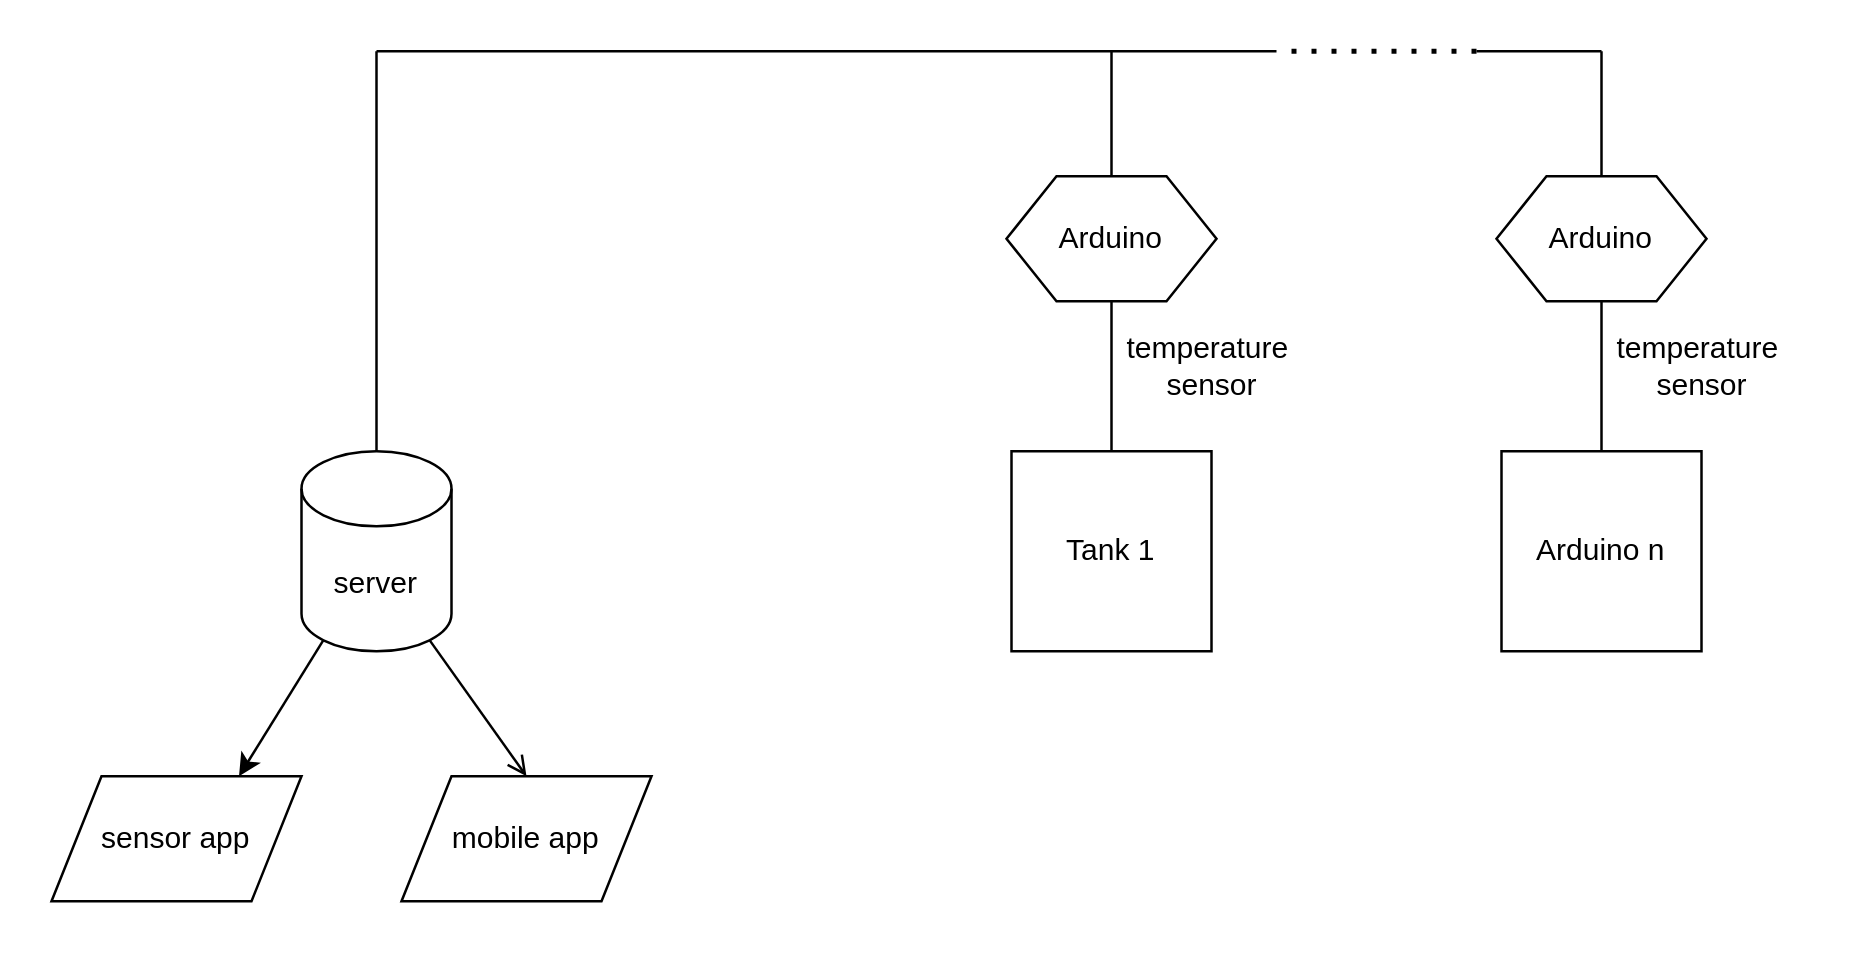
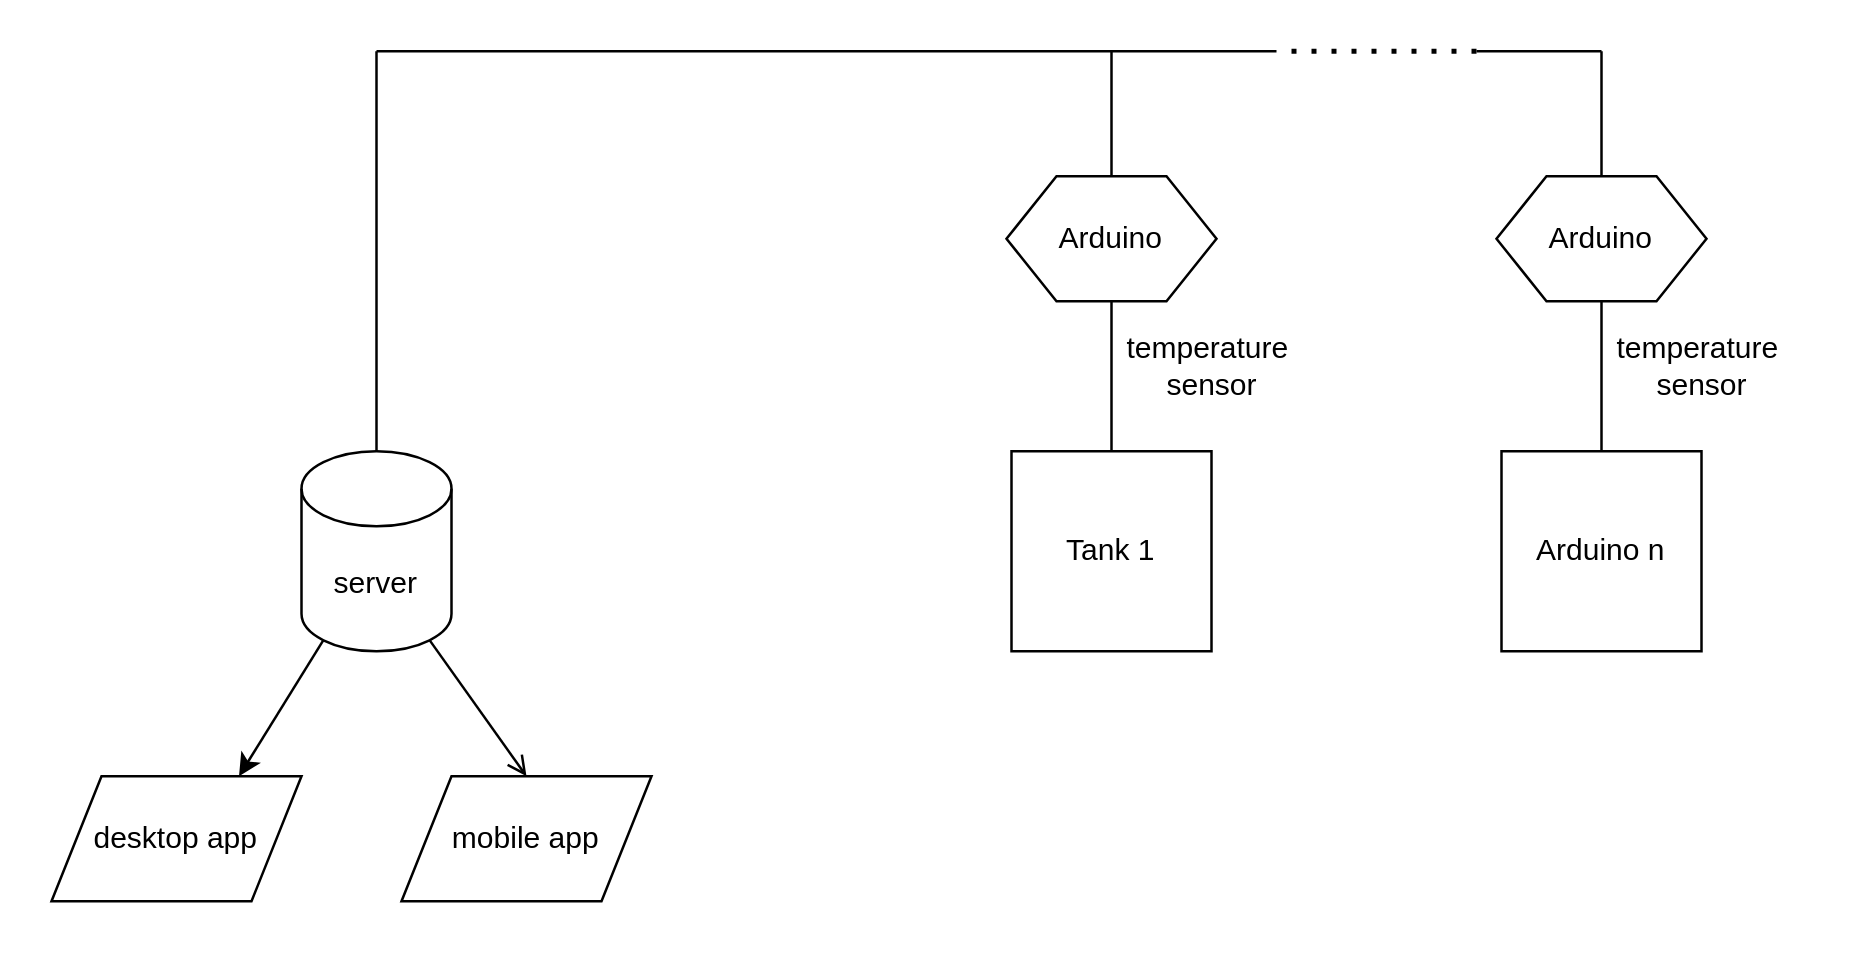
(176, 839) -> (176, 839)
